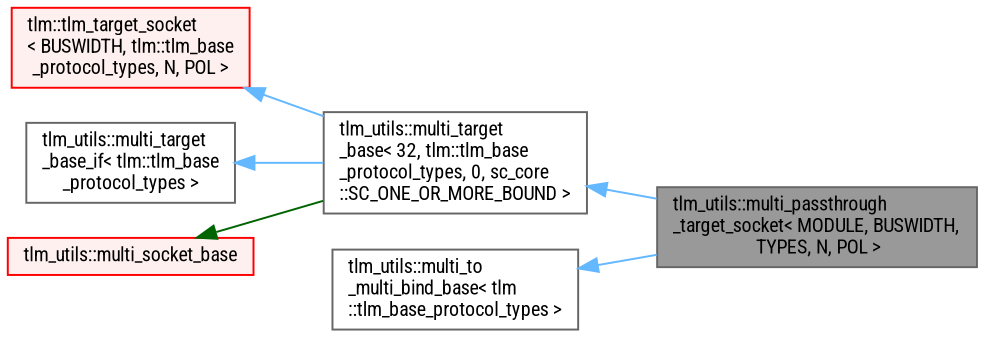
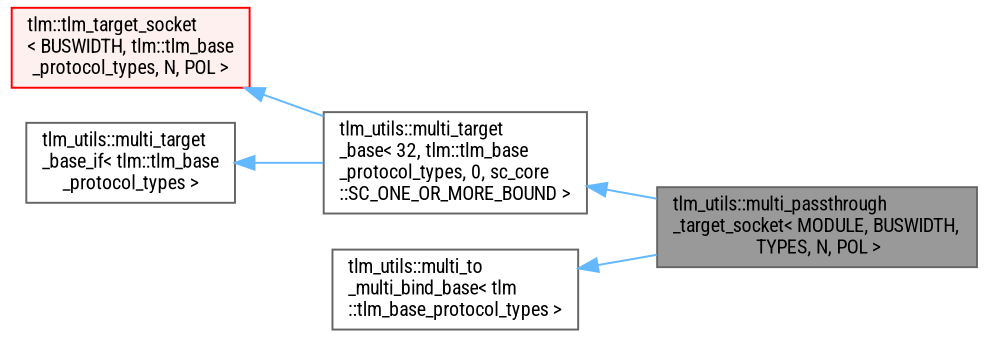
(131, 256) -> none
